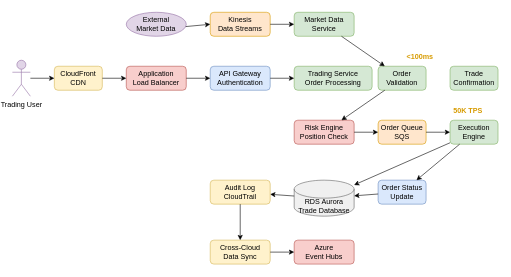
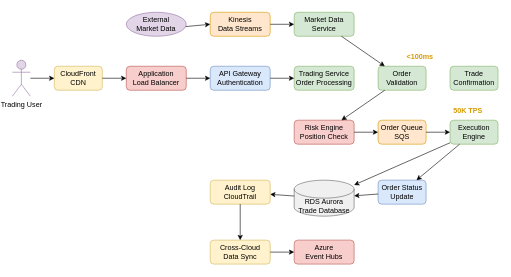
(333, 78) -> (324, 78)
